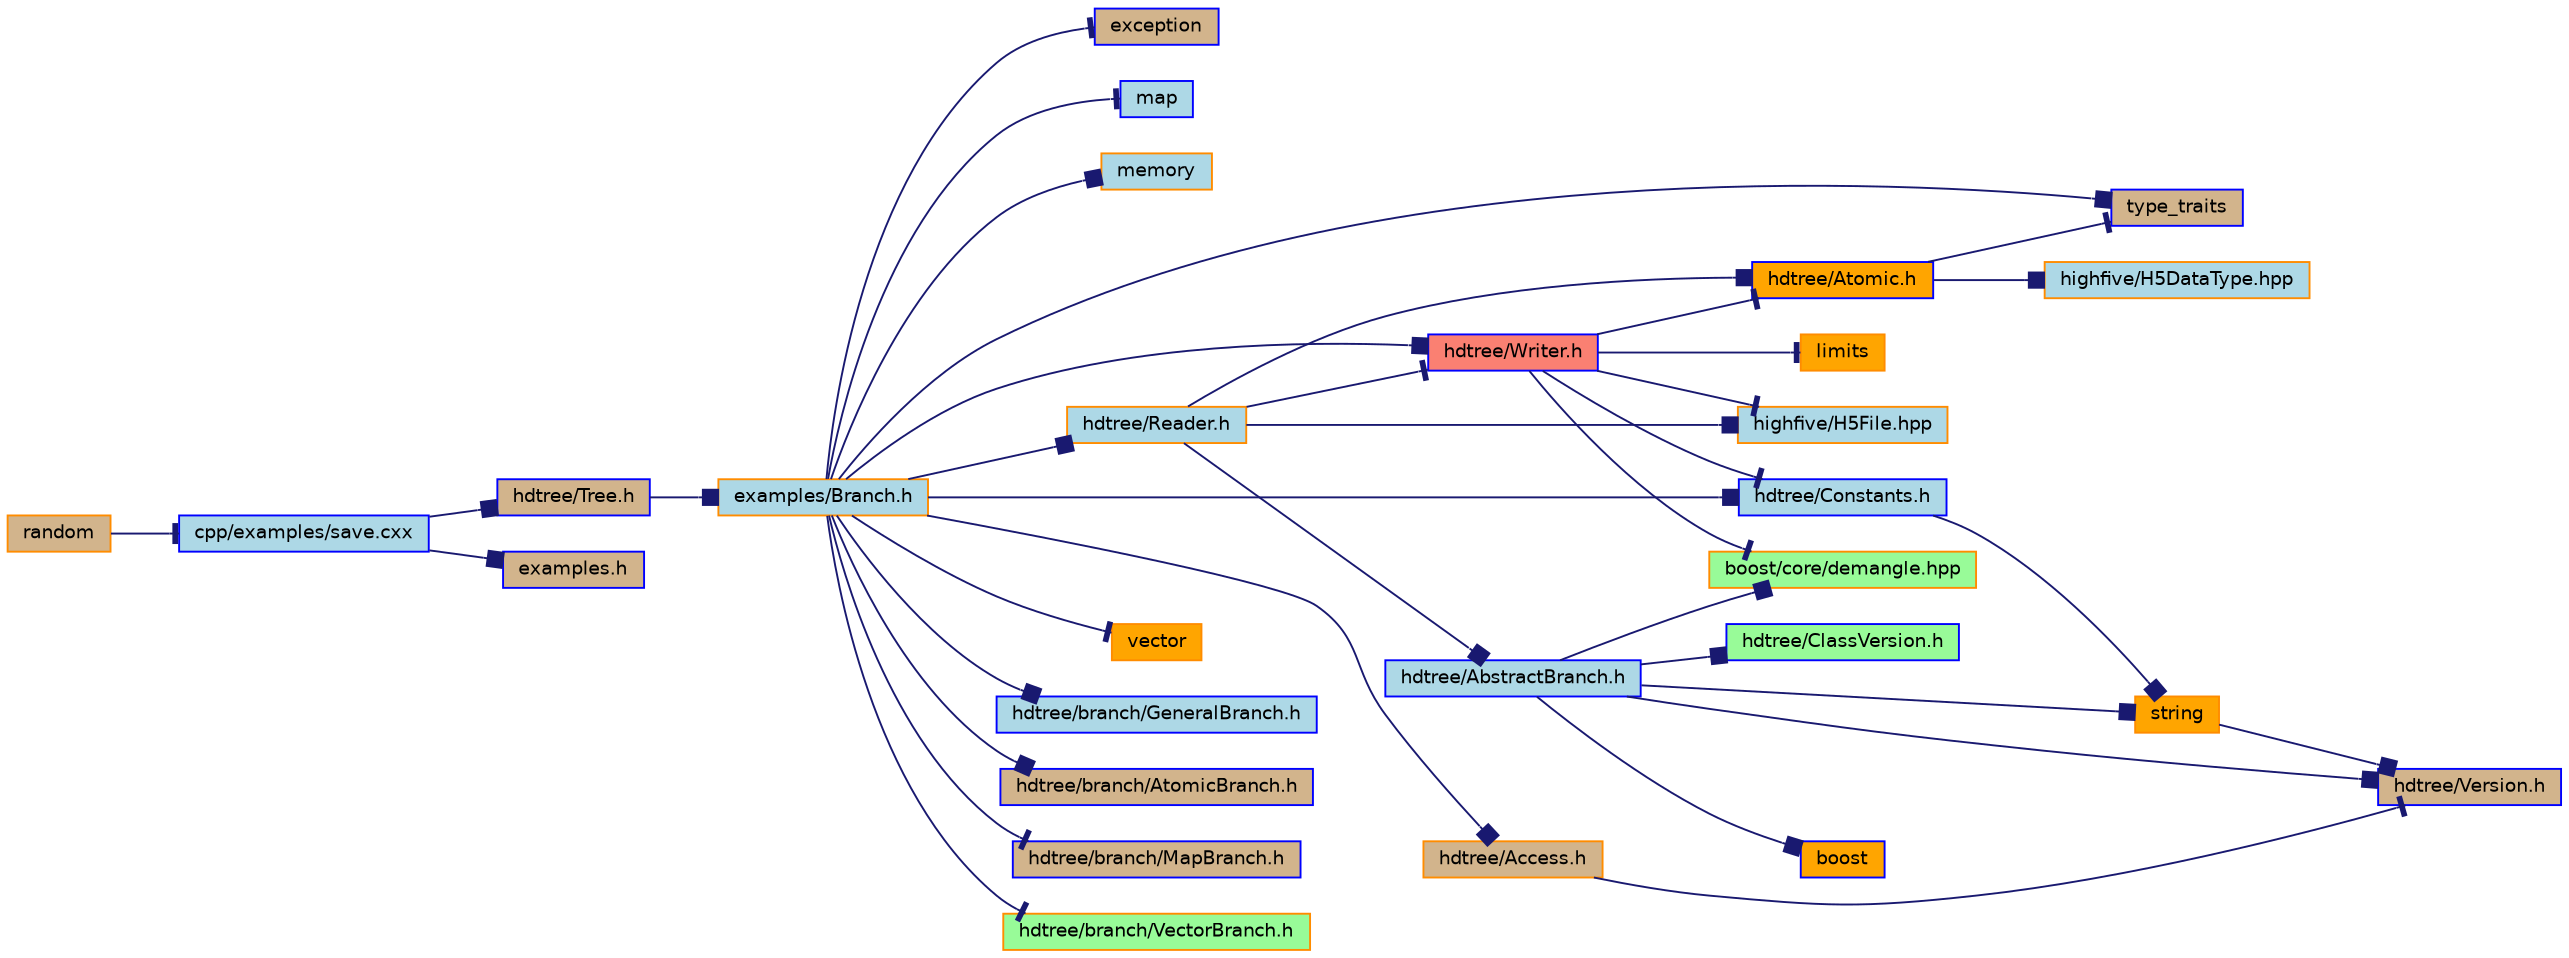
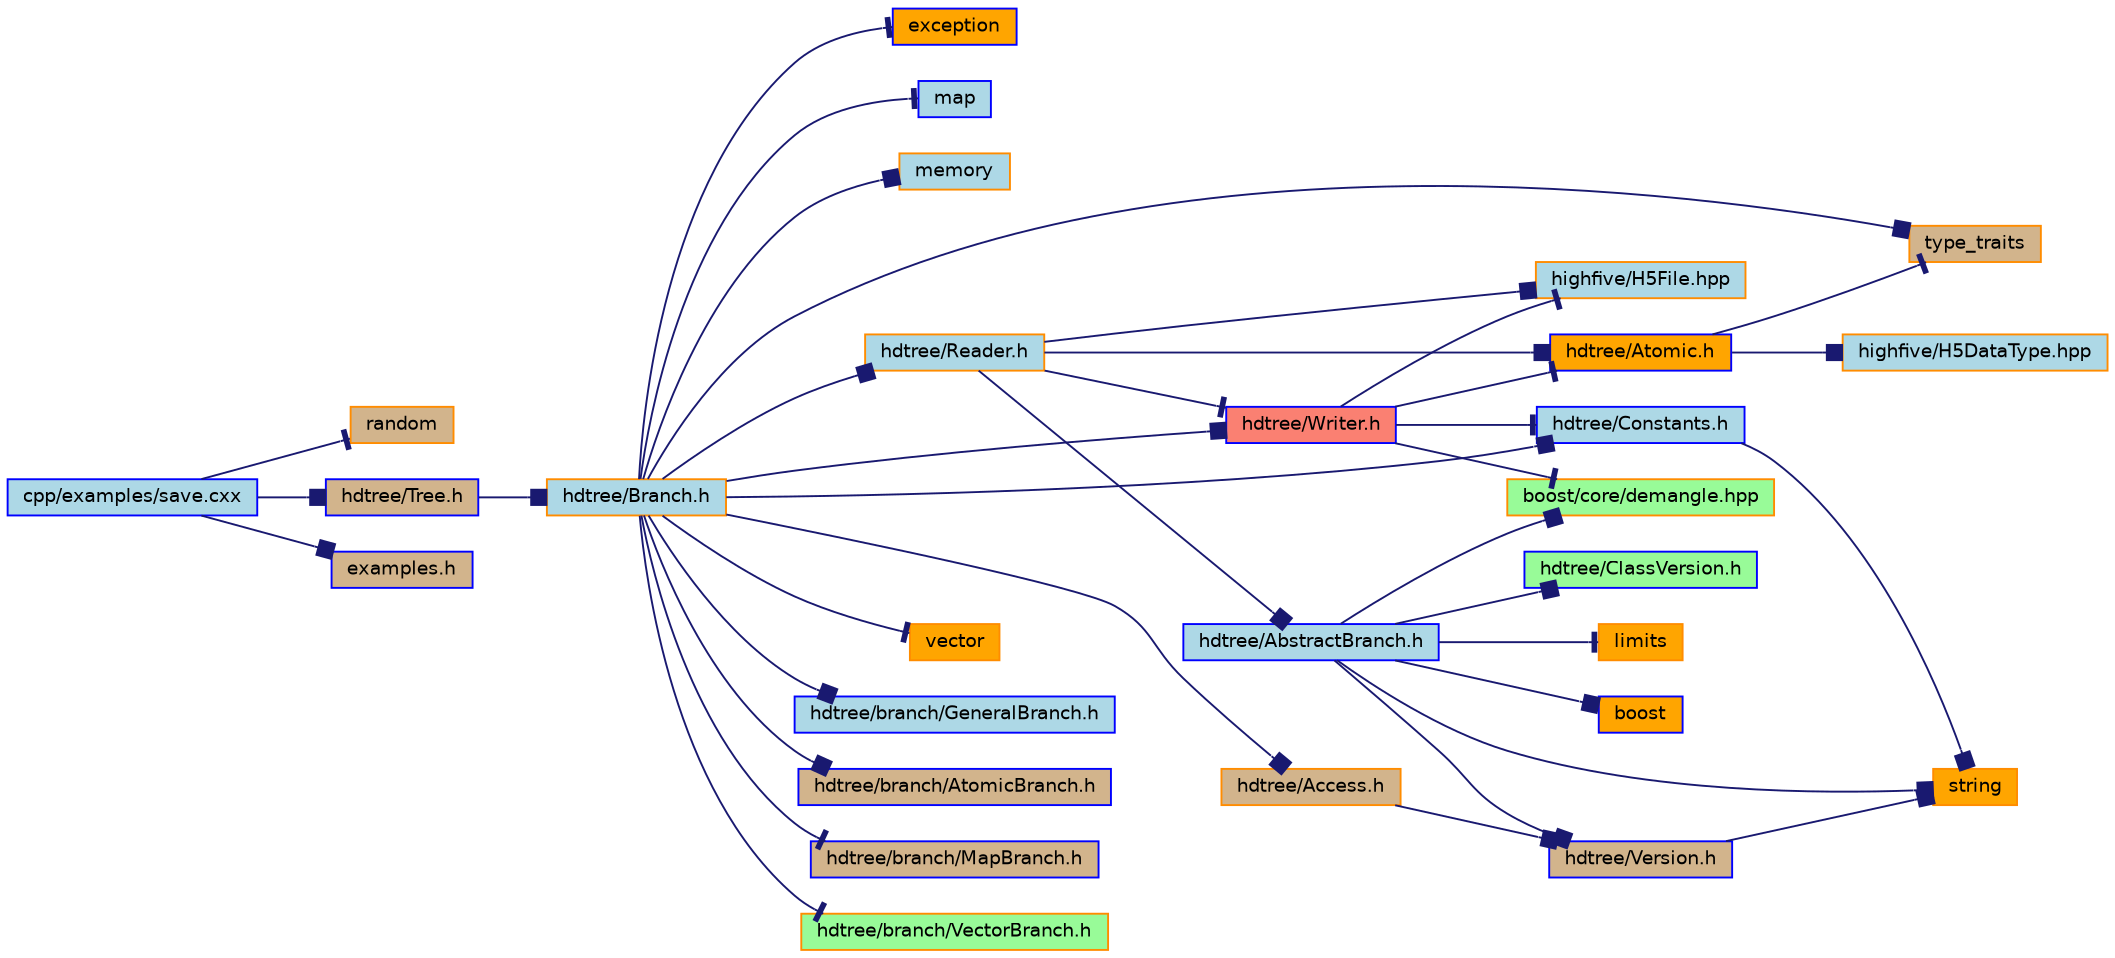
(1157, 27) -> (955, 27)
(2177, 208) -> (1975, 244)
(1694, 353) -> (1514, 642)
(823, 497) -> (636, 497)
(140, 534) -> (271, 460)
(2298, 744) -> (1820, 821)
(1998, 893) -> (1467, 821)
